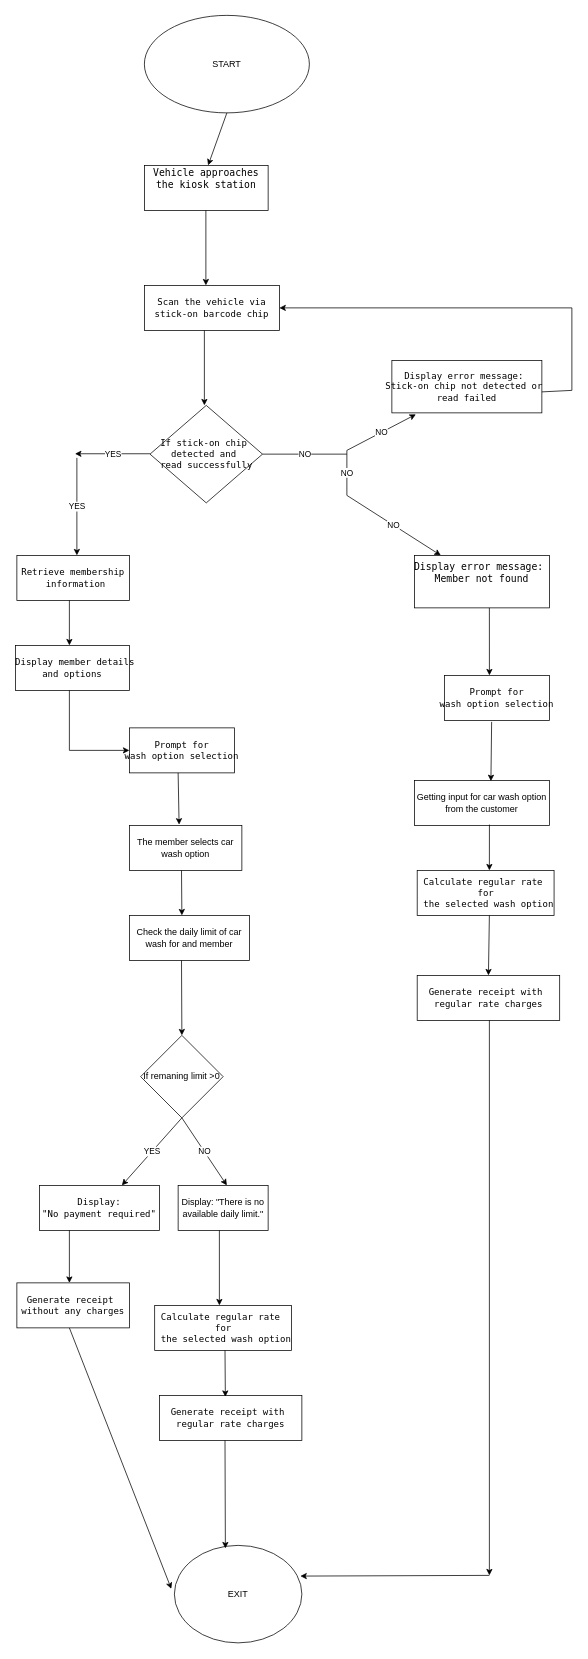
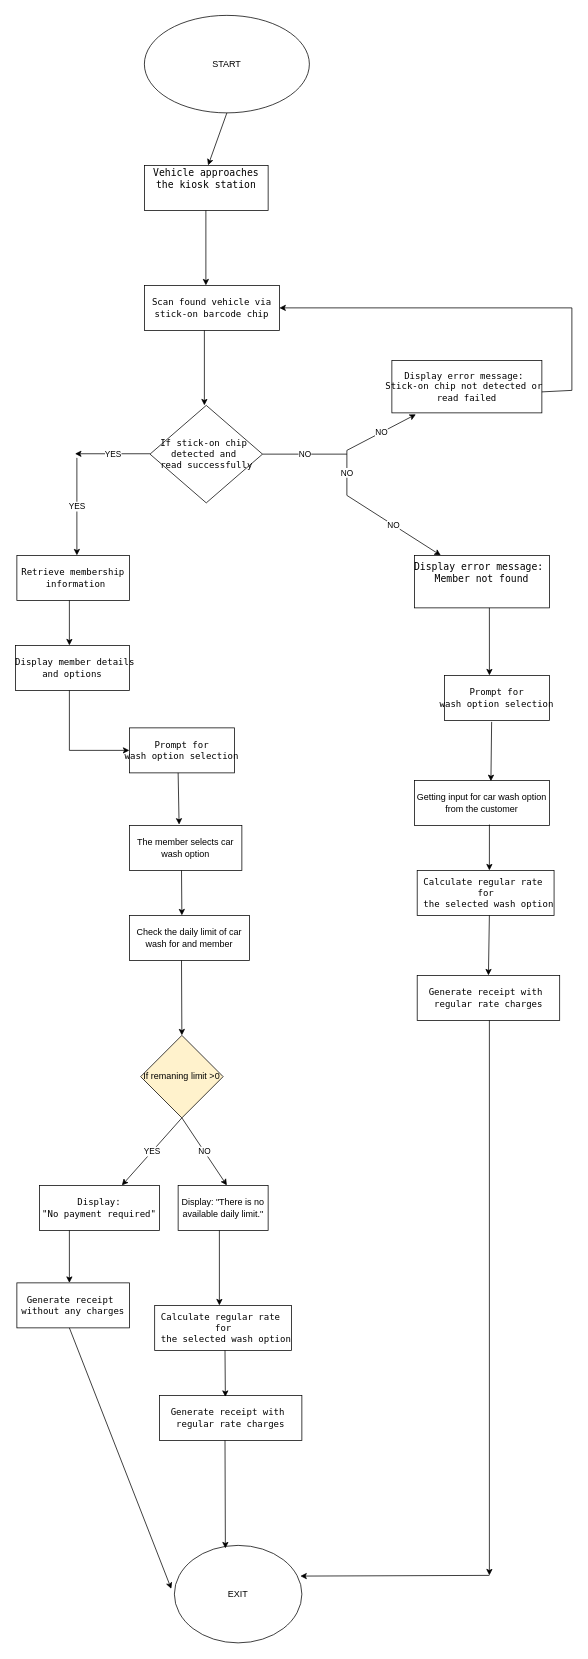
(212, 308) -> (212, 308)
(182, 1077) -> (182, 1077)
